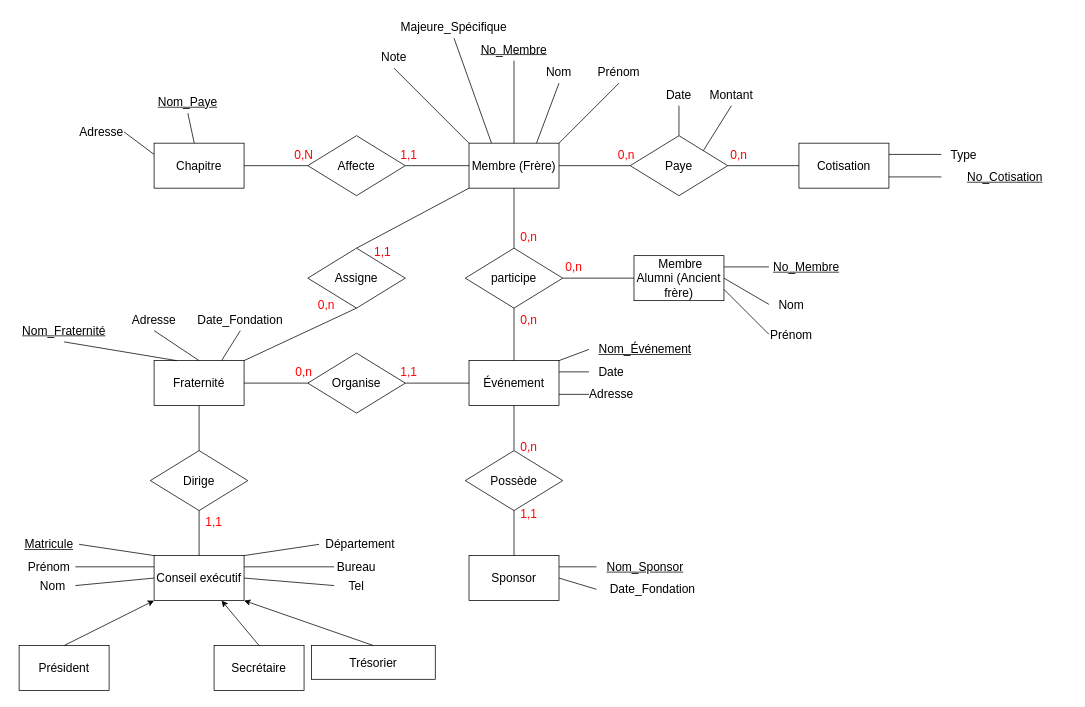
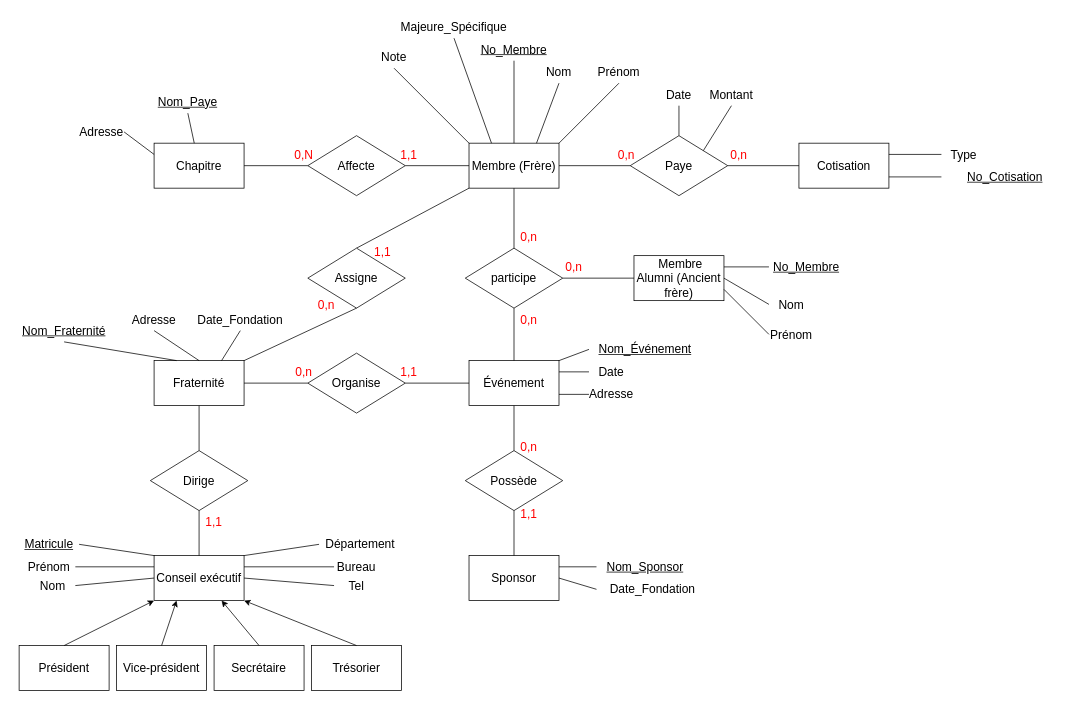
none -> (168, 625)
(374, 662) -> (357, 668)
none -> (162, 668)
